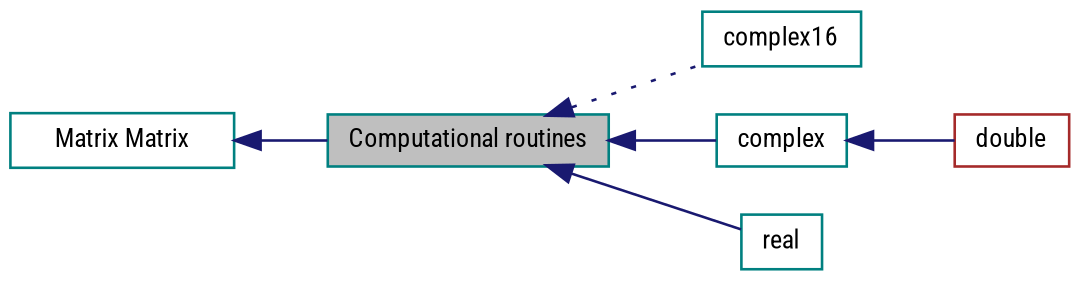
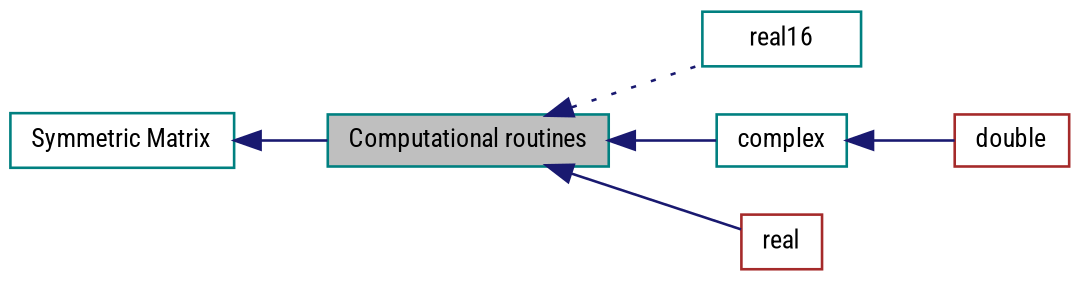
(782, 39) -> (782, 39)
(122, 140) -> (122, 140)
(782, 242) -> (782, 242)
